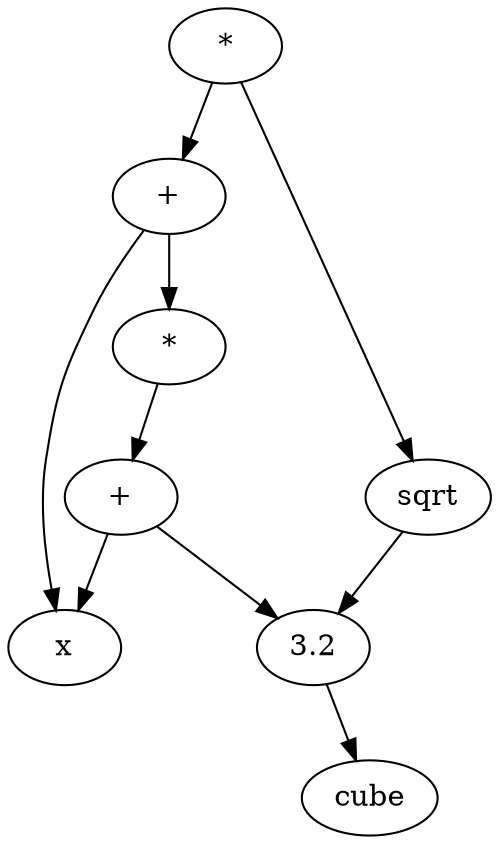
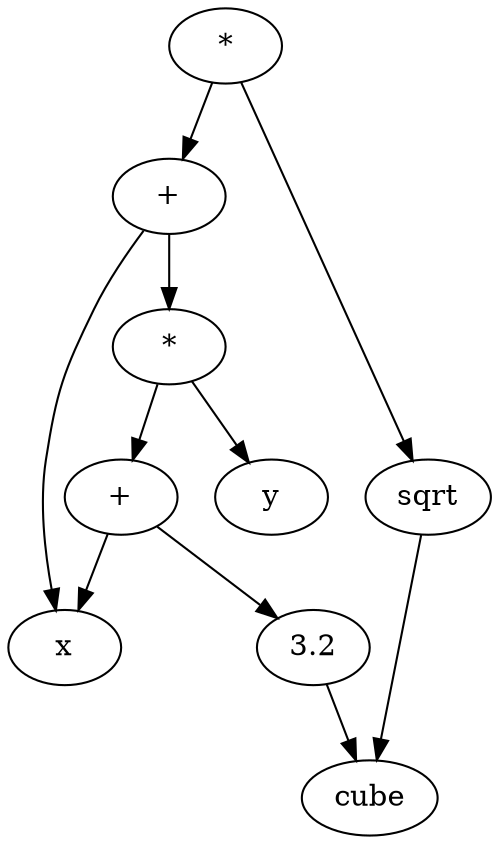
none -> (272, 497)
(377, 564) -> (401, 637)
